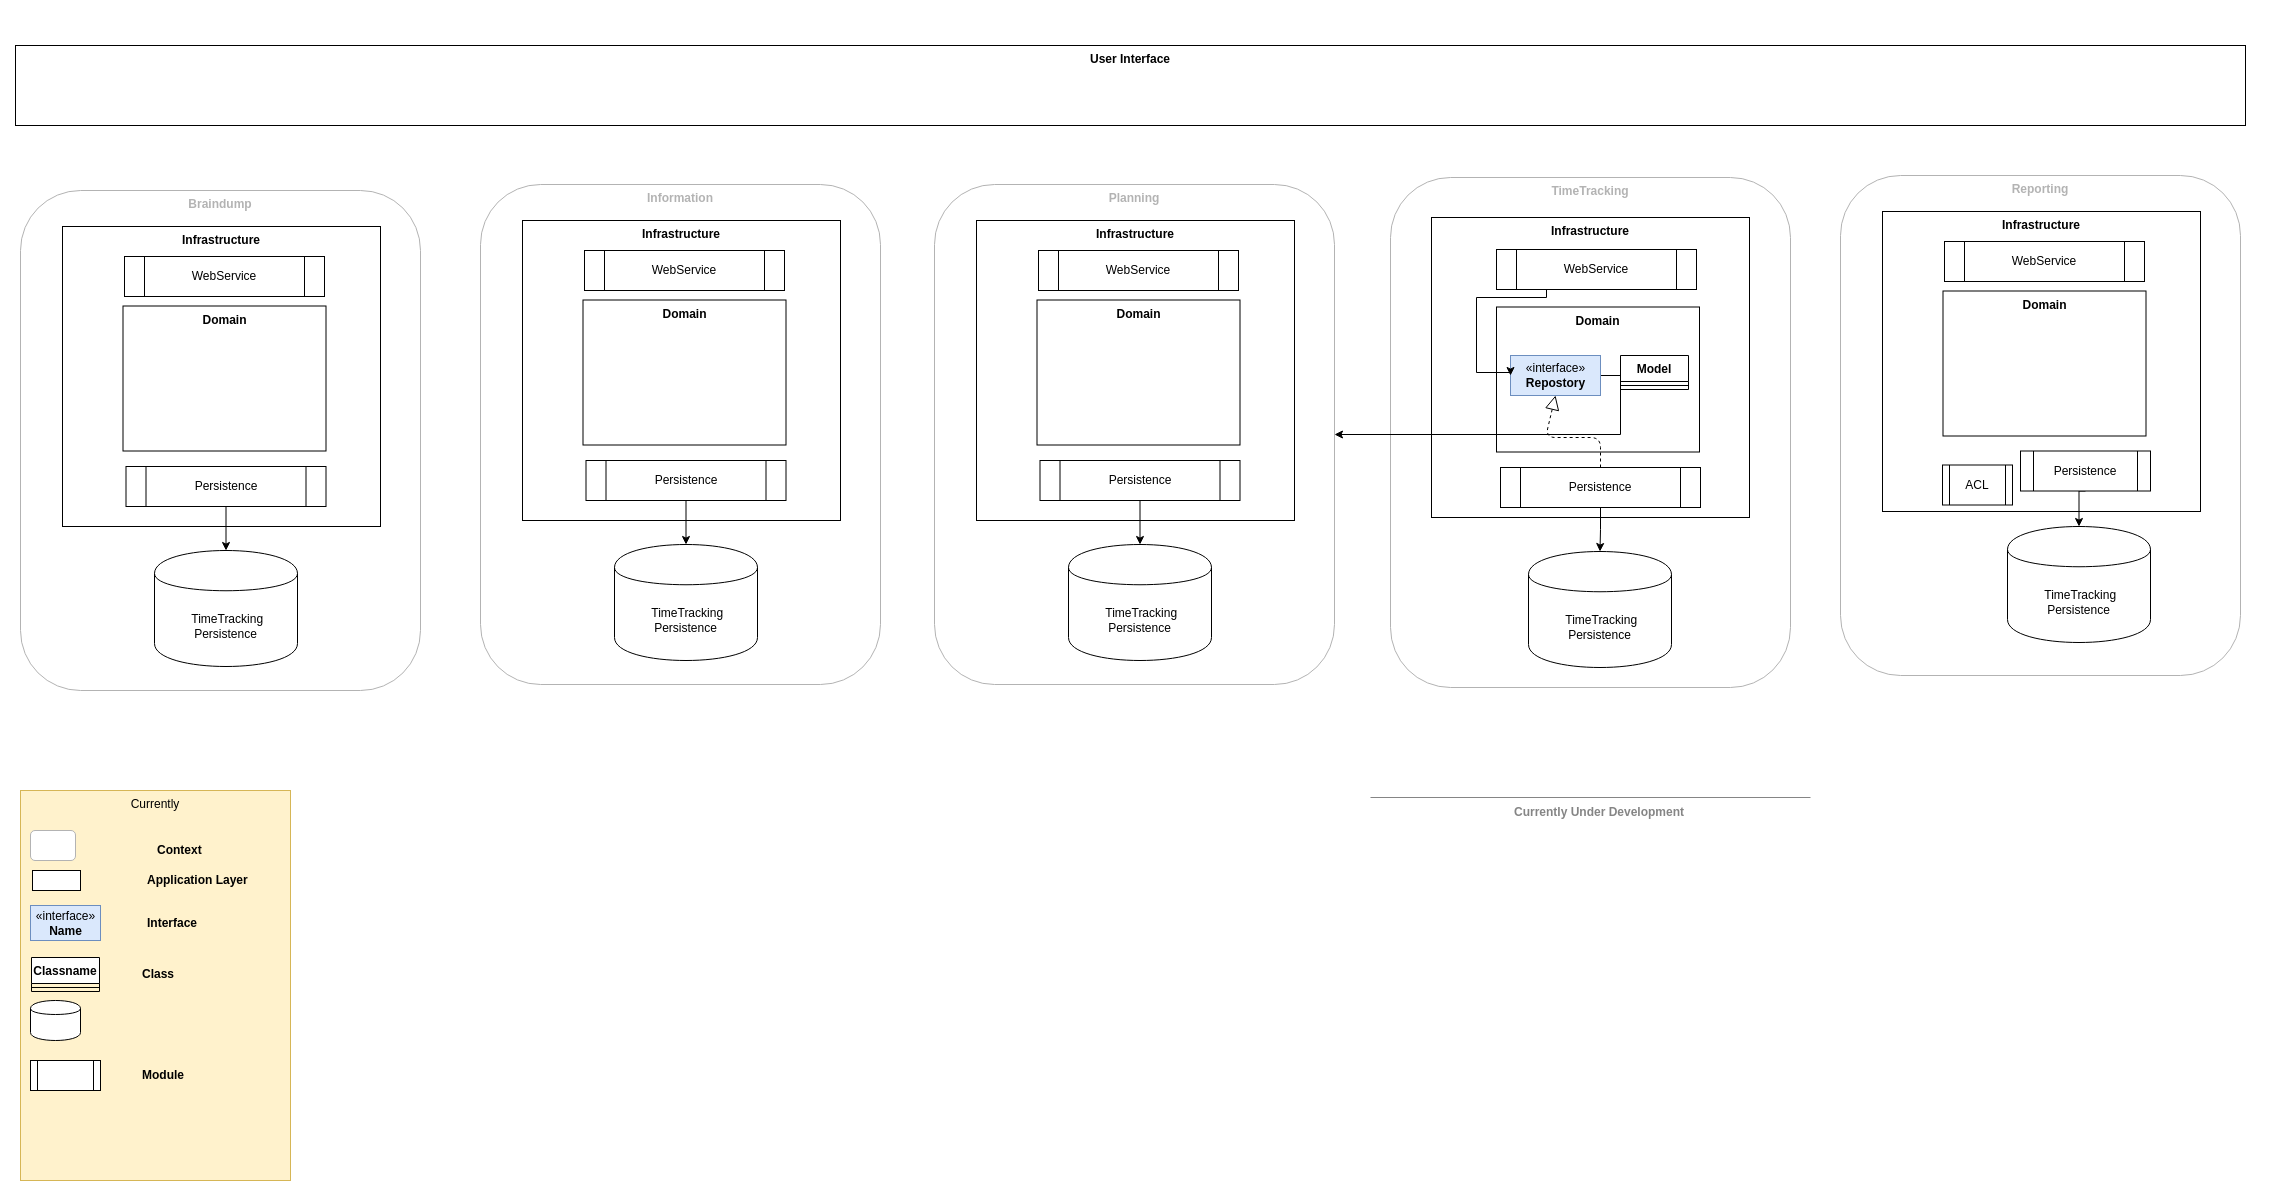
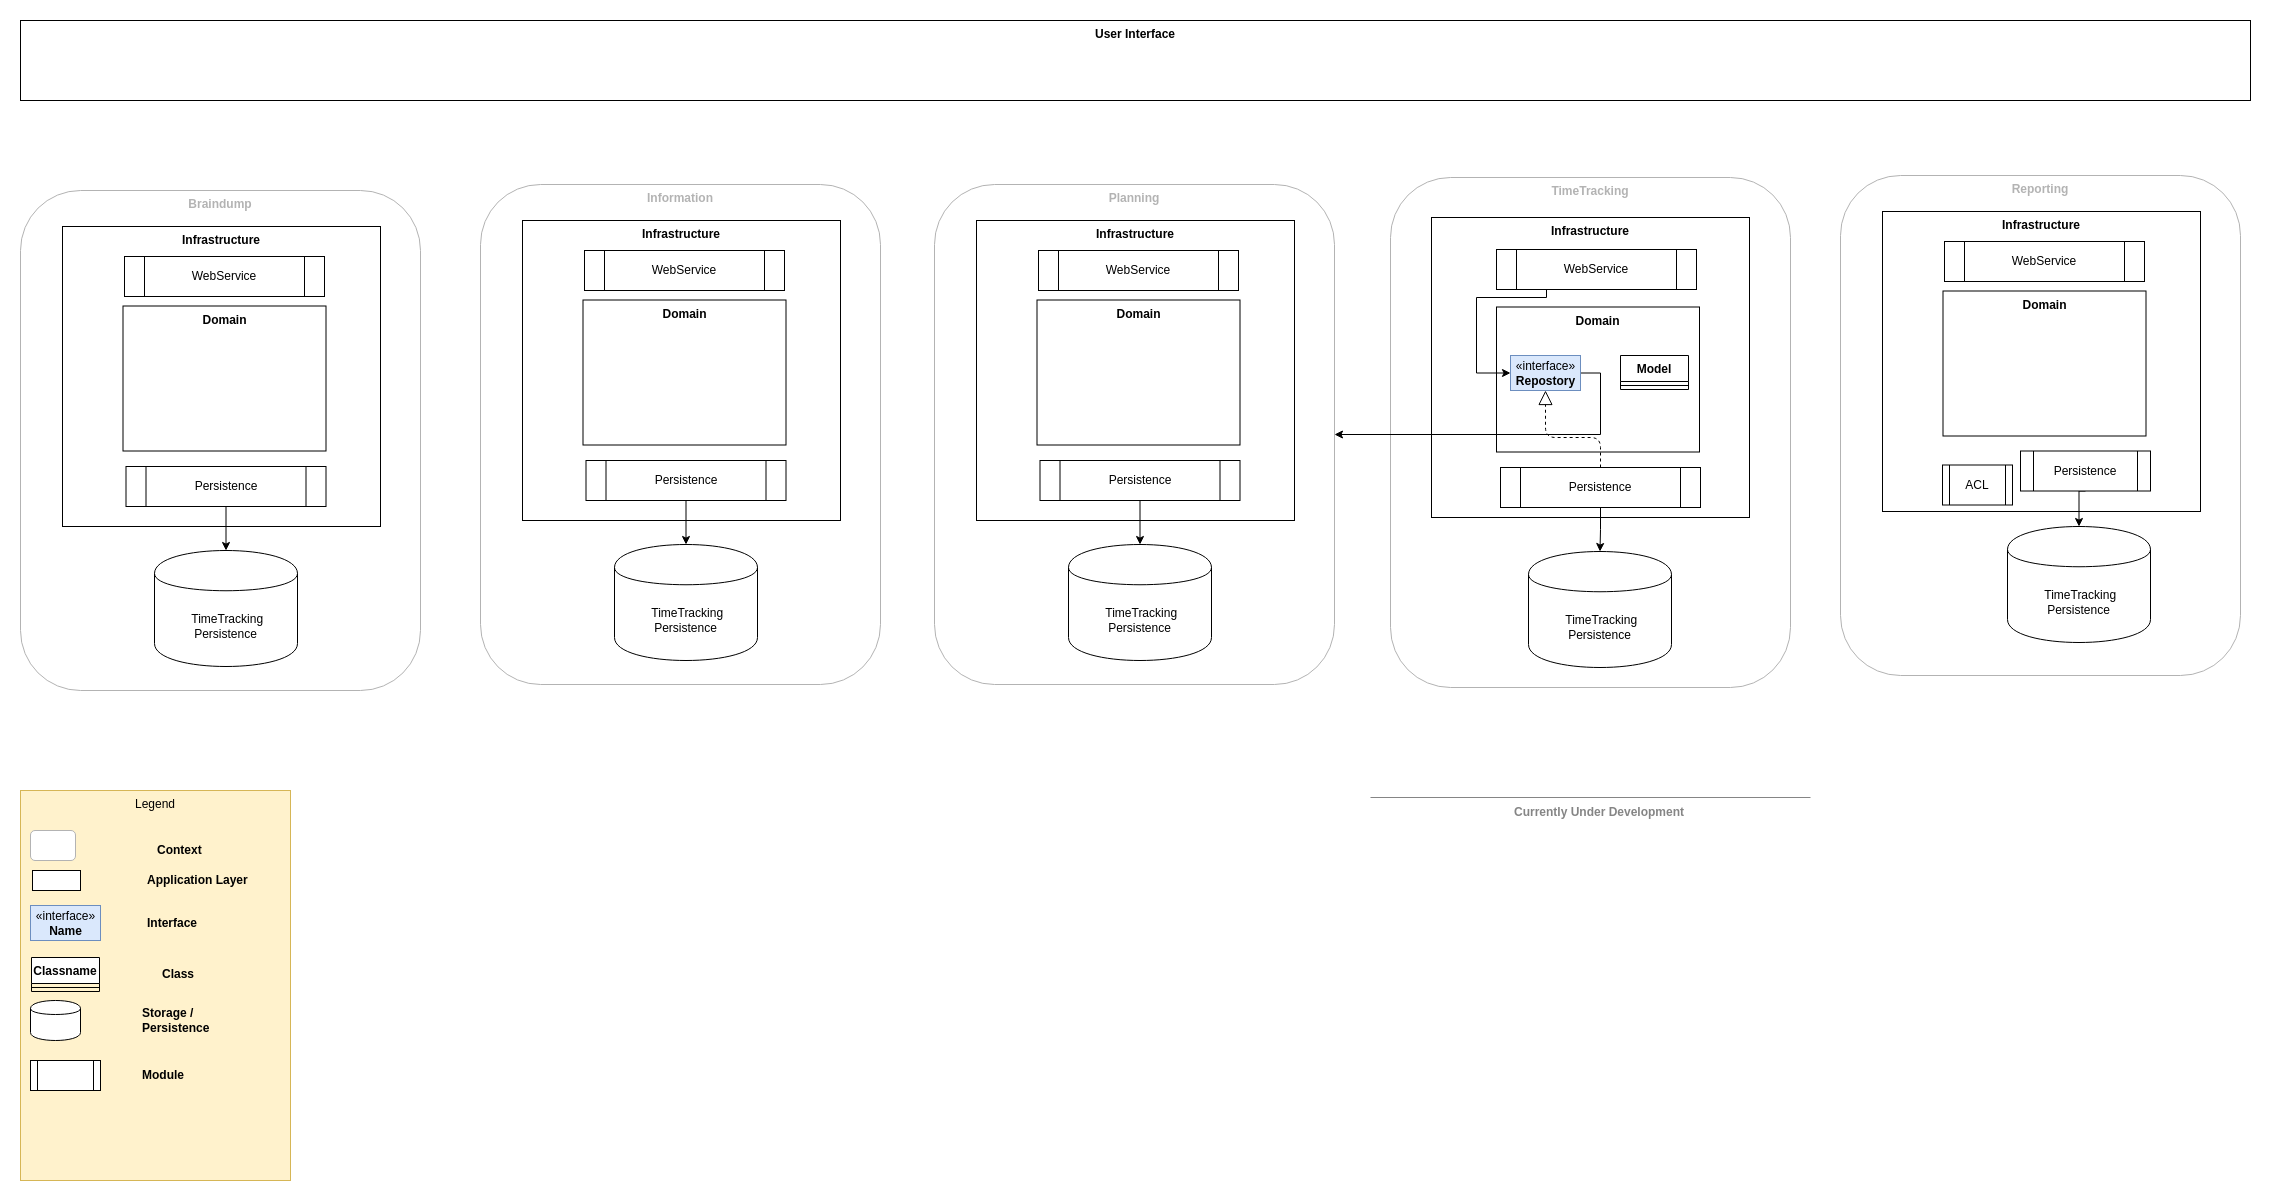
(1131, 86) -> (1136, 61)
(1556, 376) -> (1546, 373)
(156, 805) -> (156, 805)
(196, 975) -> (216, 975)
none -> (196, 1021)
